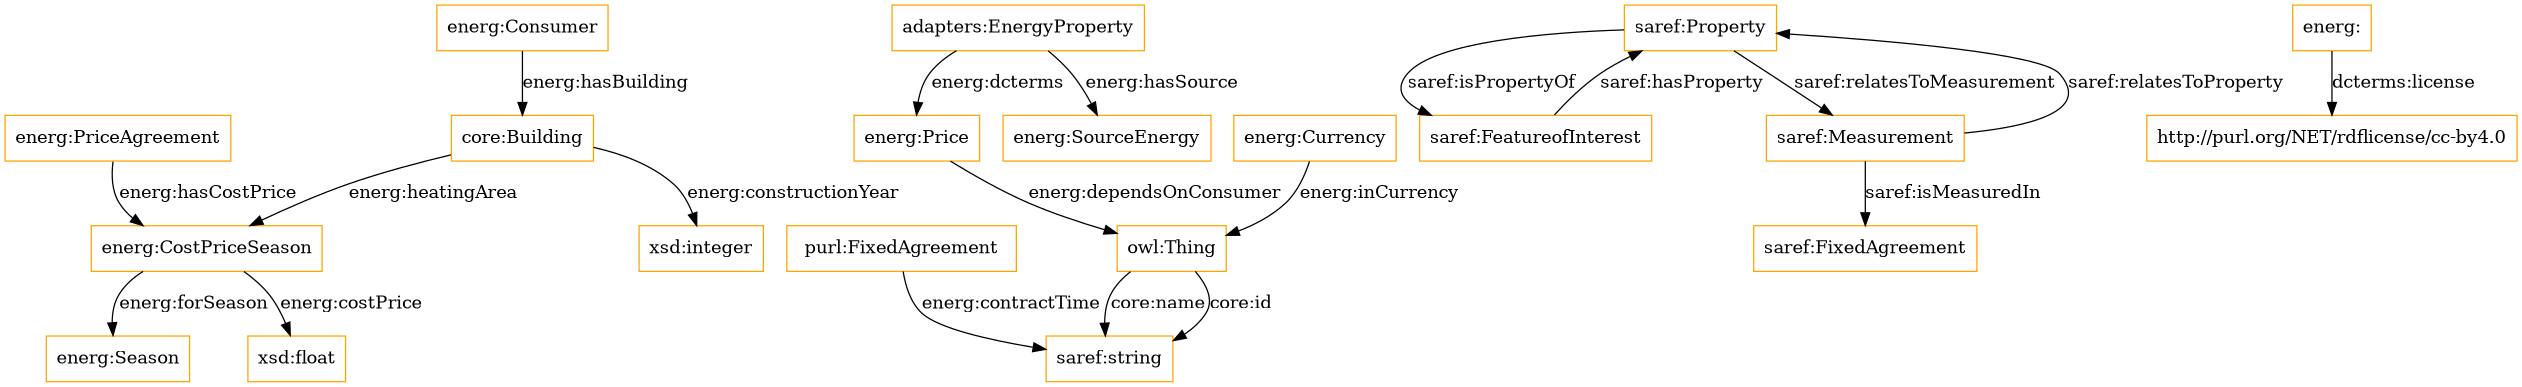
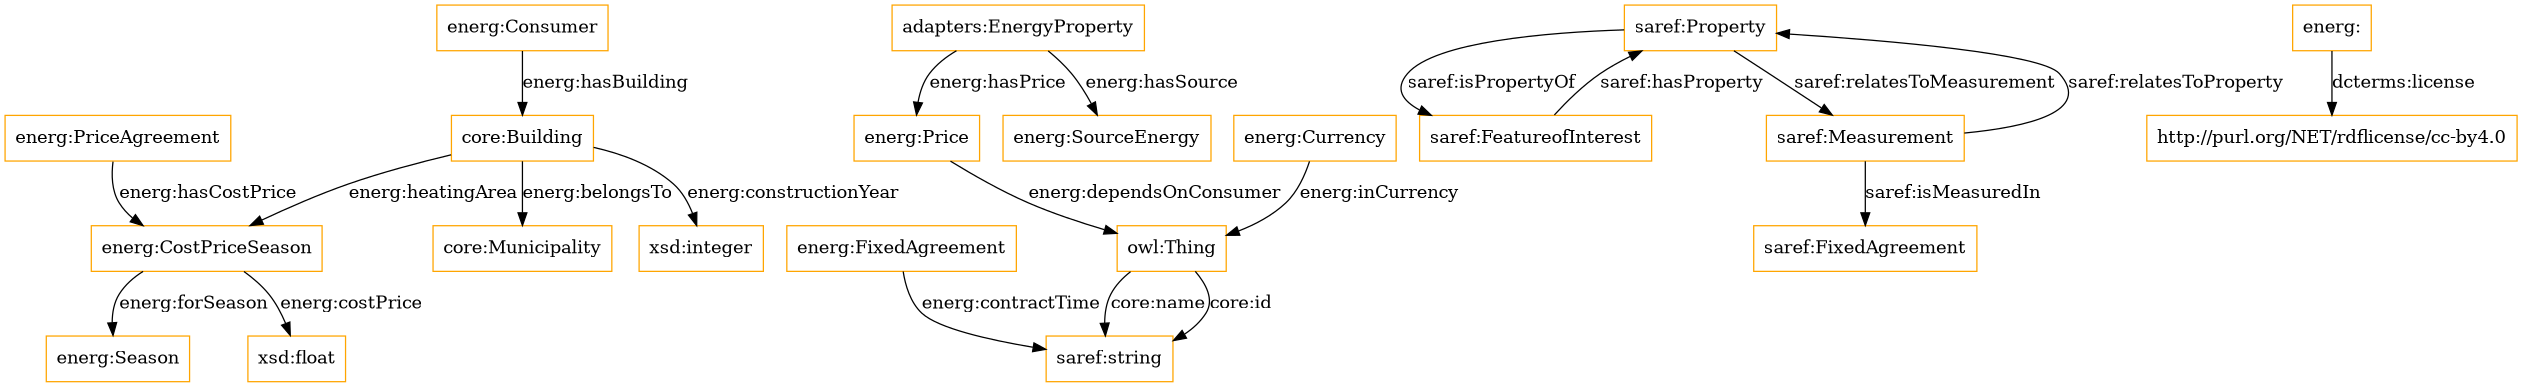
(998, 83) -> (998, 83)
none -> (522, 249)
(902, 249) -> (902, 249)
